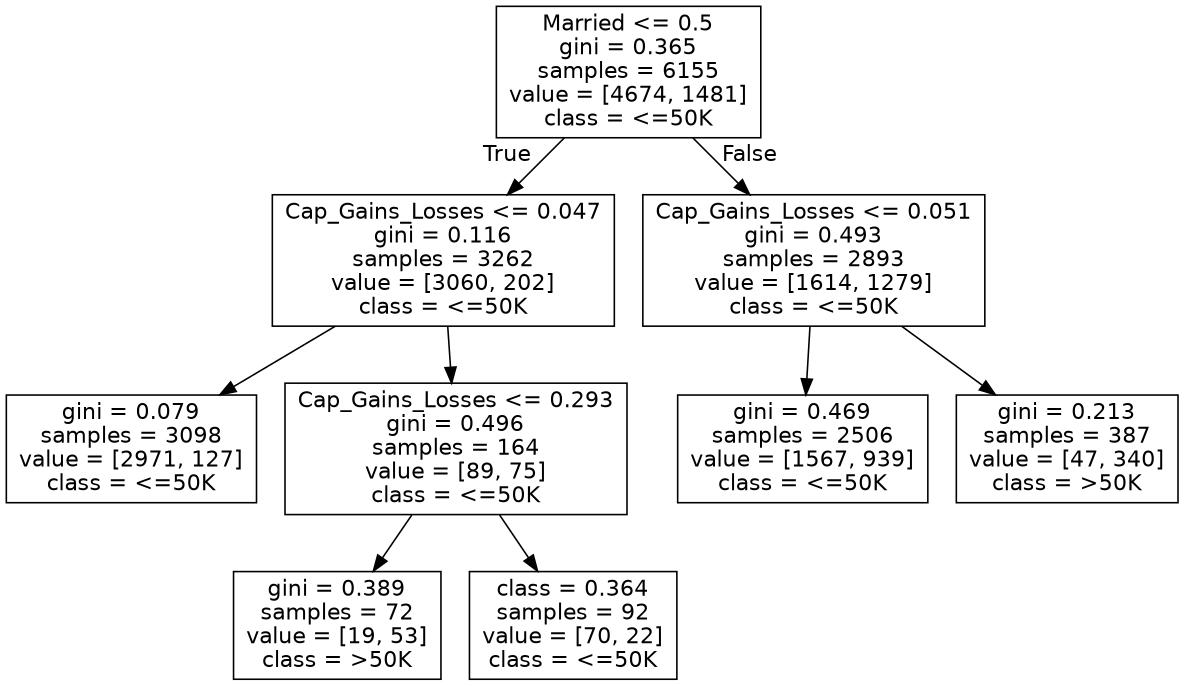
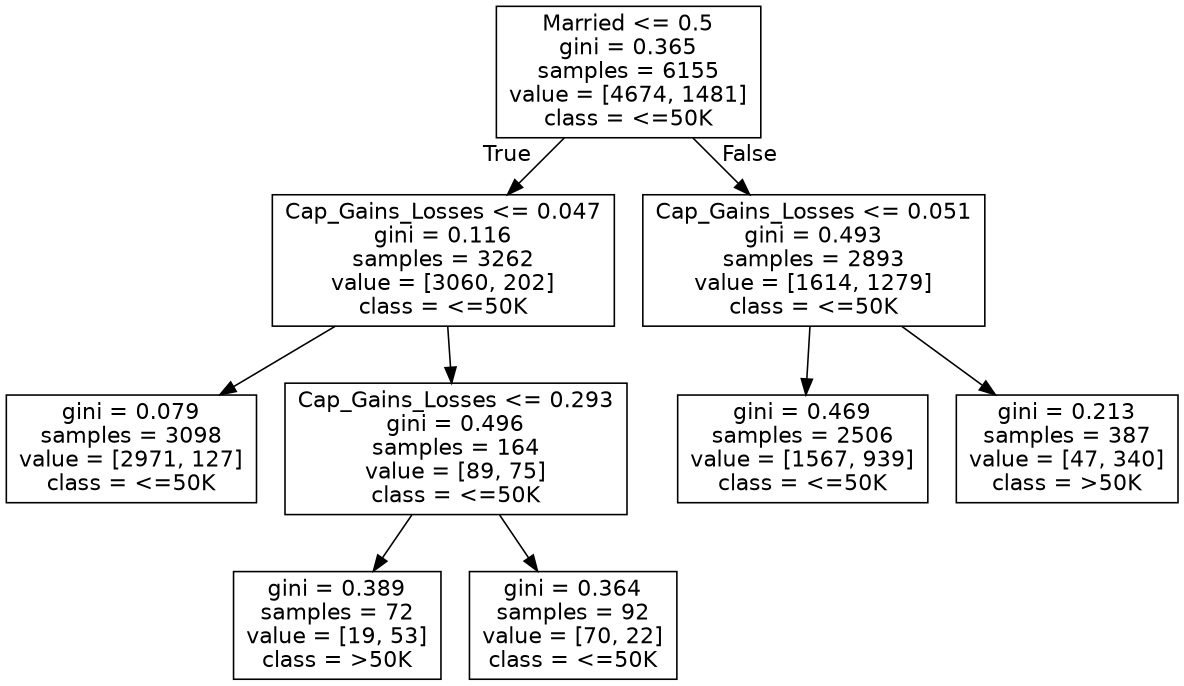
(573, 625) -> (573, 625)
